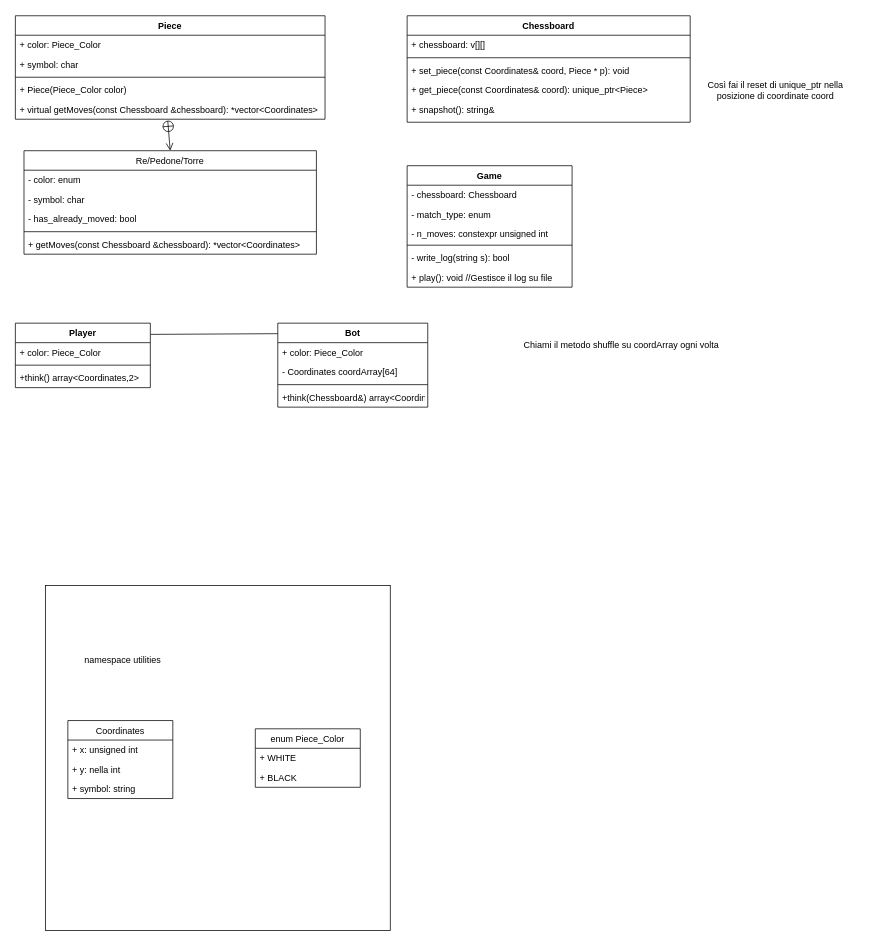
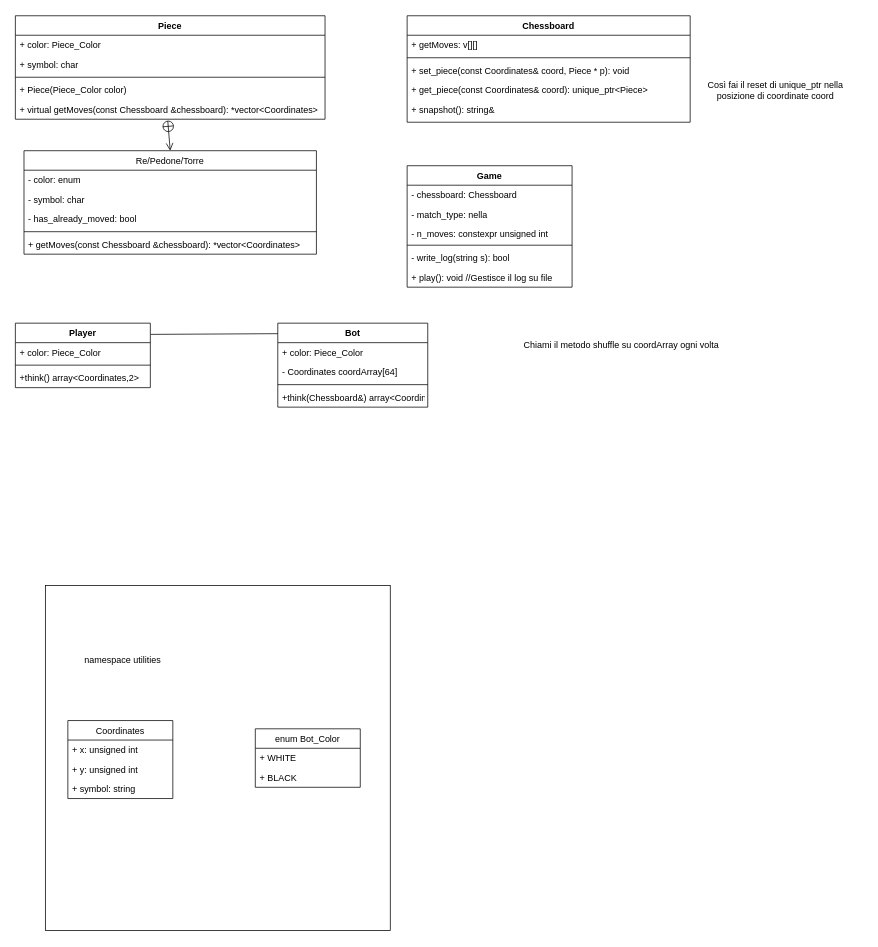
(456, 45) -> (451, 45)
(453, 215) -> (453, 215)
(308, 739) -> (308, 739)
(99, 770) -> (108, 770)
